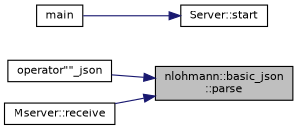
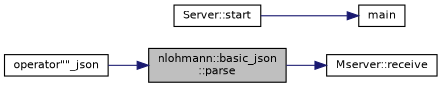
(126, 16) -> (304, 16)
(129, 101) -> (301, 65)
